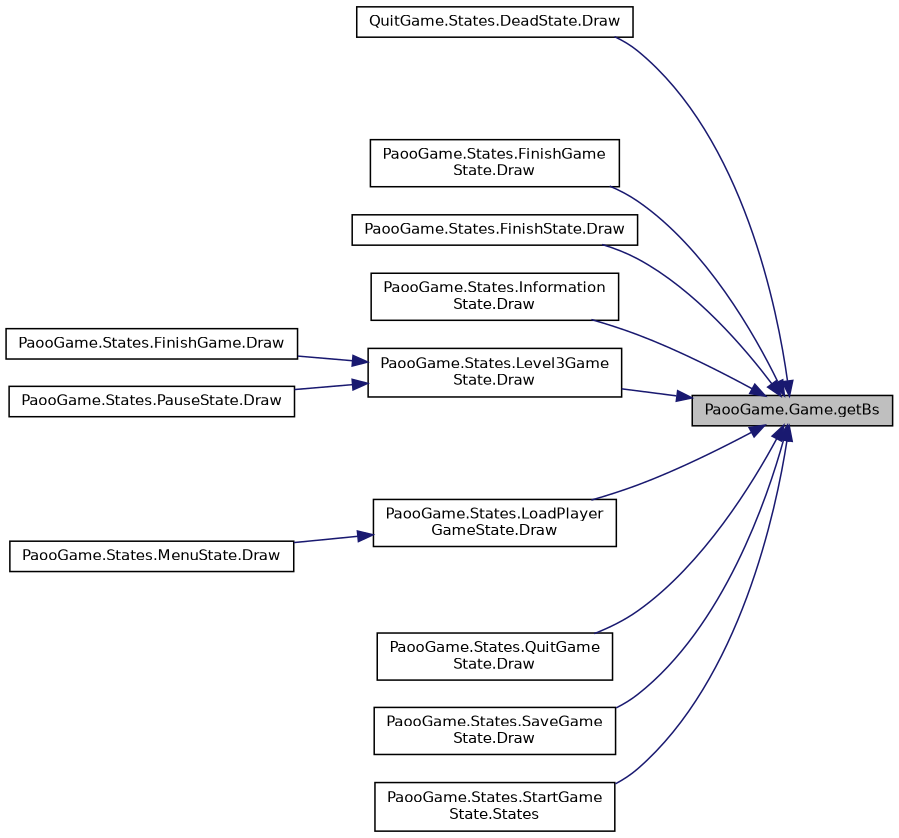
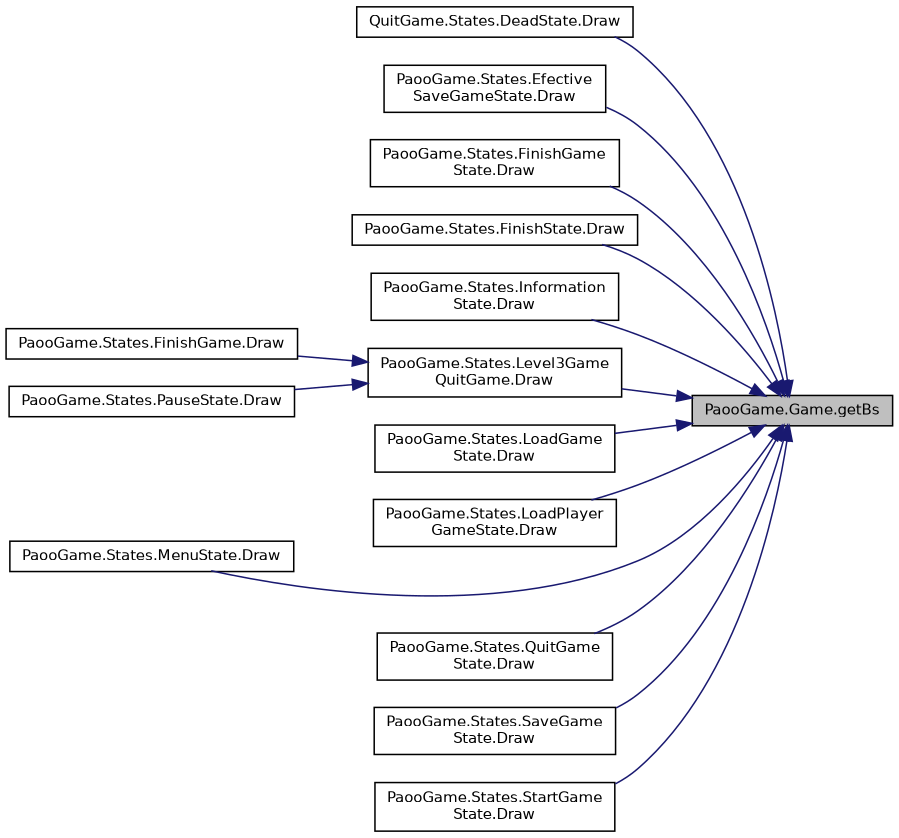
none -> (495, 89)
(495, 373) -> (495, 373)
none -> (495, 449)
(326, 539) -> (518, 591)
(495, 807) -> (495, 807)
